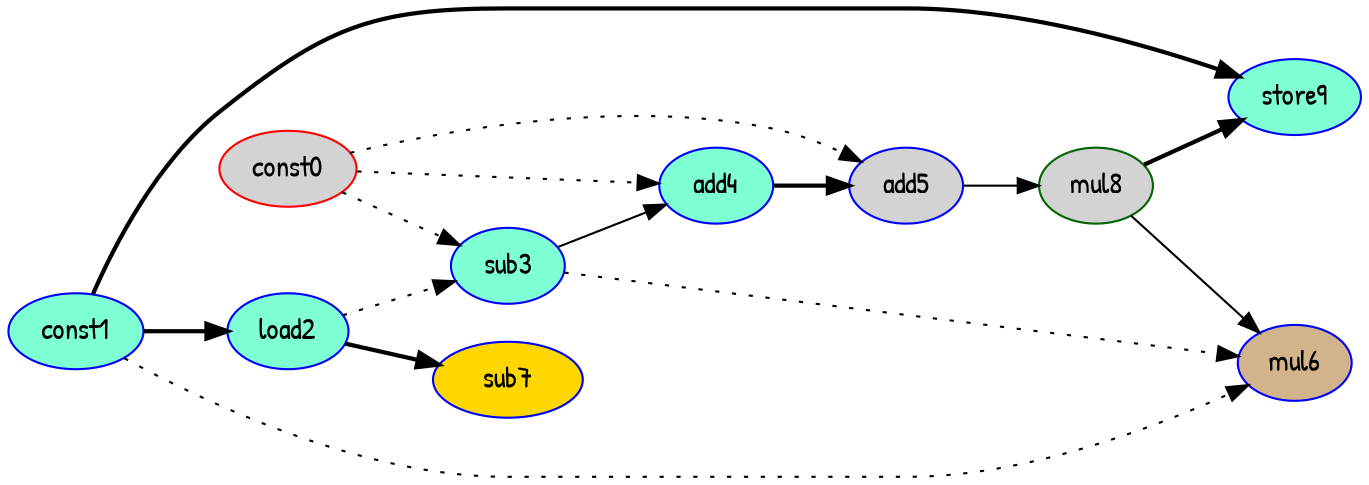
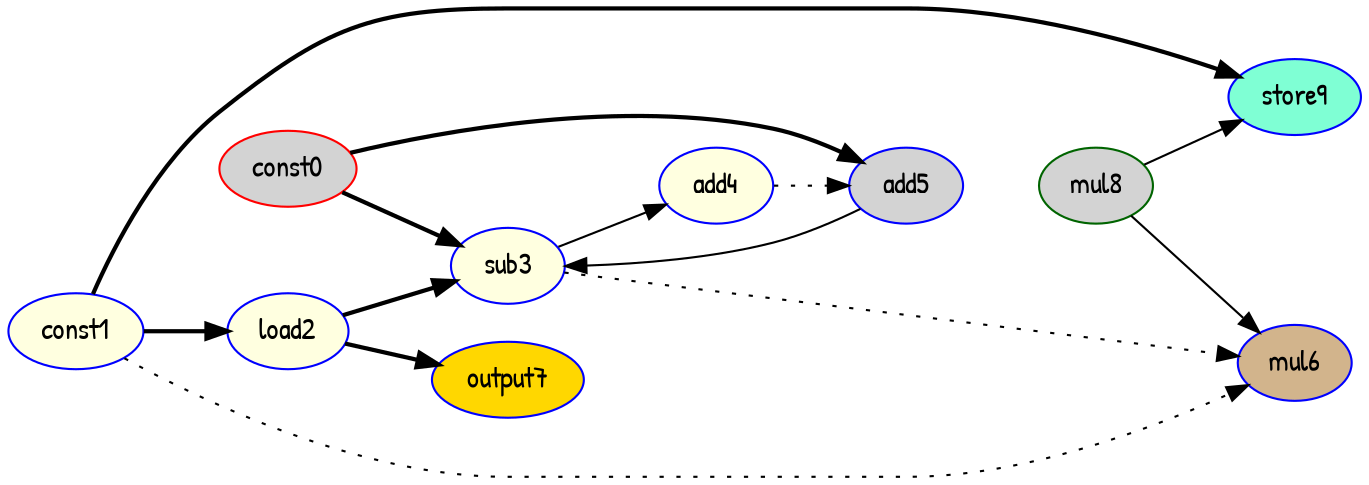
(597, 117) -> (597, 117)
(1183, 147) -> (1183, 147)
(497, 177) -> none
(716, 186) -> (716, 186)
(801, 186) -> (801, 186)
(991, 186) -> (727, 252)
(391, 214) -> (391, 214)
(508, 266) -> (508, 266)
(389, 301) -> (389, 301)
(76, 331) -> (76, 331)
(288, 331) -> (288, 331)
(508, 380) -> (508, 380)
